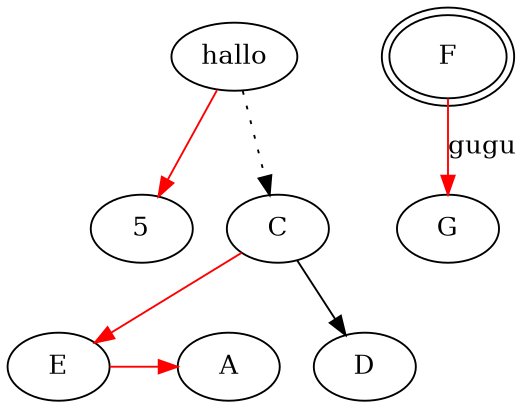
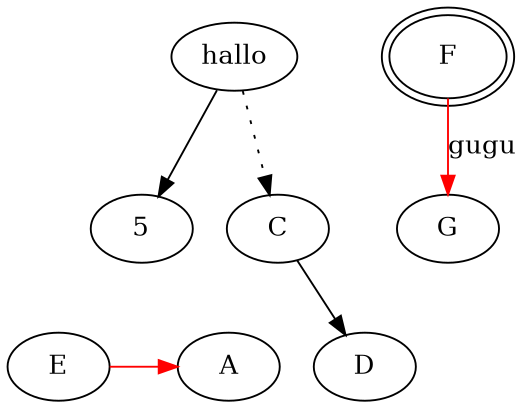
(192, 135) -> (192, 135)
(176, 293) -> none
